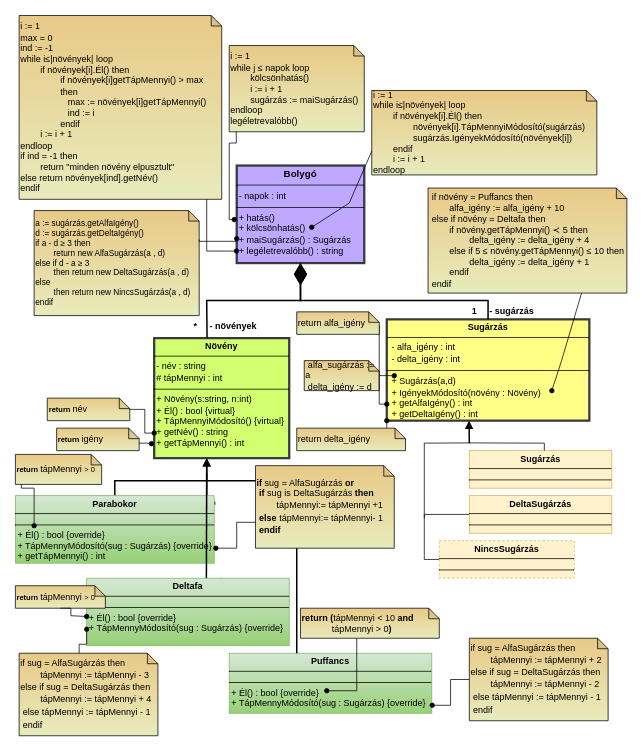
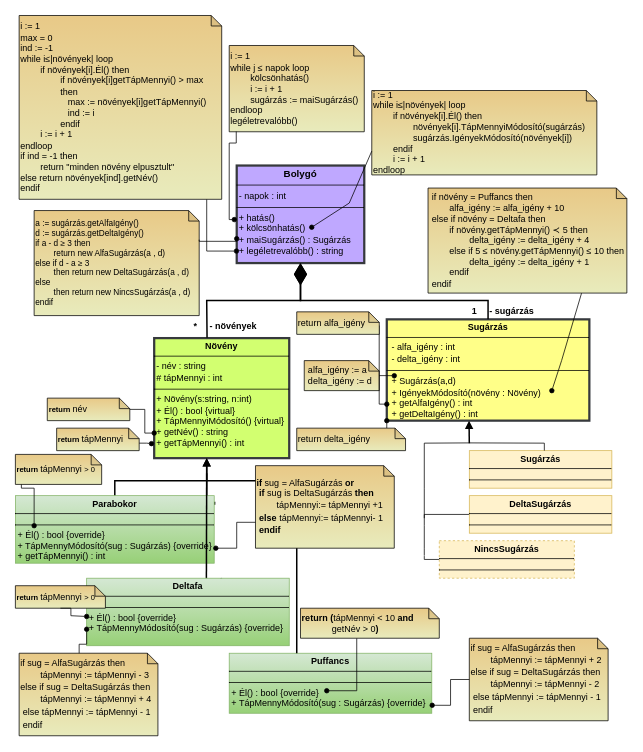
(342, 375) -> (340, 375)
(87, 439) -> (97, 439)
(371, 623) -> (371, 623)
